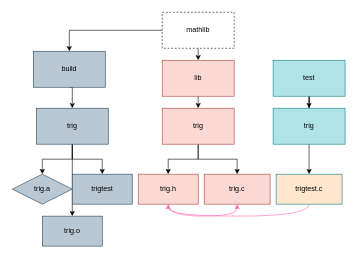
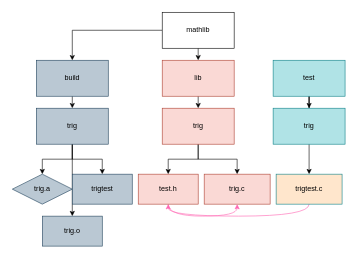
(198, 30) -> (198, 30)
(69, 69) -> (72, 78)
(168, 189) -> (168, 189)
